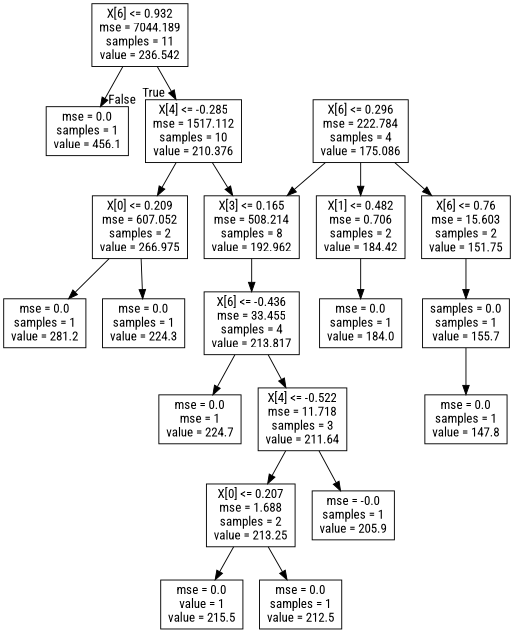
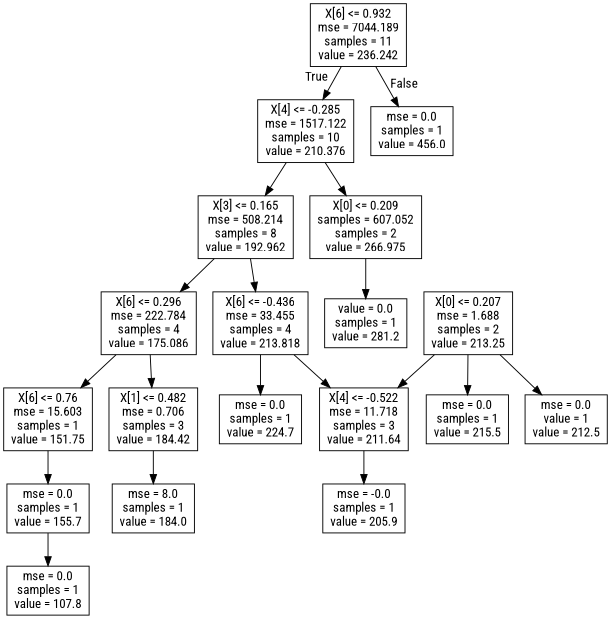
(140, 35) -> (358, 35)
(87, 131) -> (412, 131)
(193, 131) -> (306, 131)
(310, 176) -> (201, 272)
(140, 227) -> (366, 227)
(361, 227) -> (153, 419)
(466, 227) -> (48, 419)
(45, 323) -> (366, 323)
(144, 323) -> none
(252, 323) -> (260, 323)
(361, 323) -> (153, 508)
(466, 323) -> (48, 508)
(200, 419) -> (260, 419)
(466, 419) -> (48, 591)
(279, 463) -> (420, 368)
(202, 605) -> (467, 419)
(301, 605) -> (566, 419)
